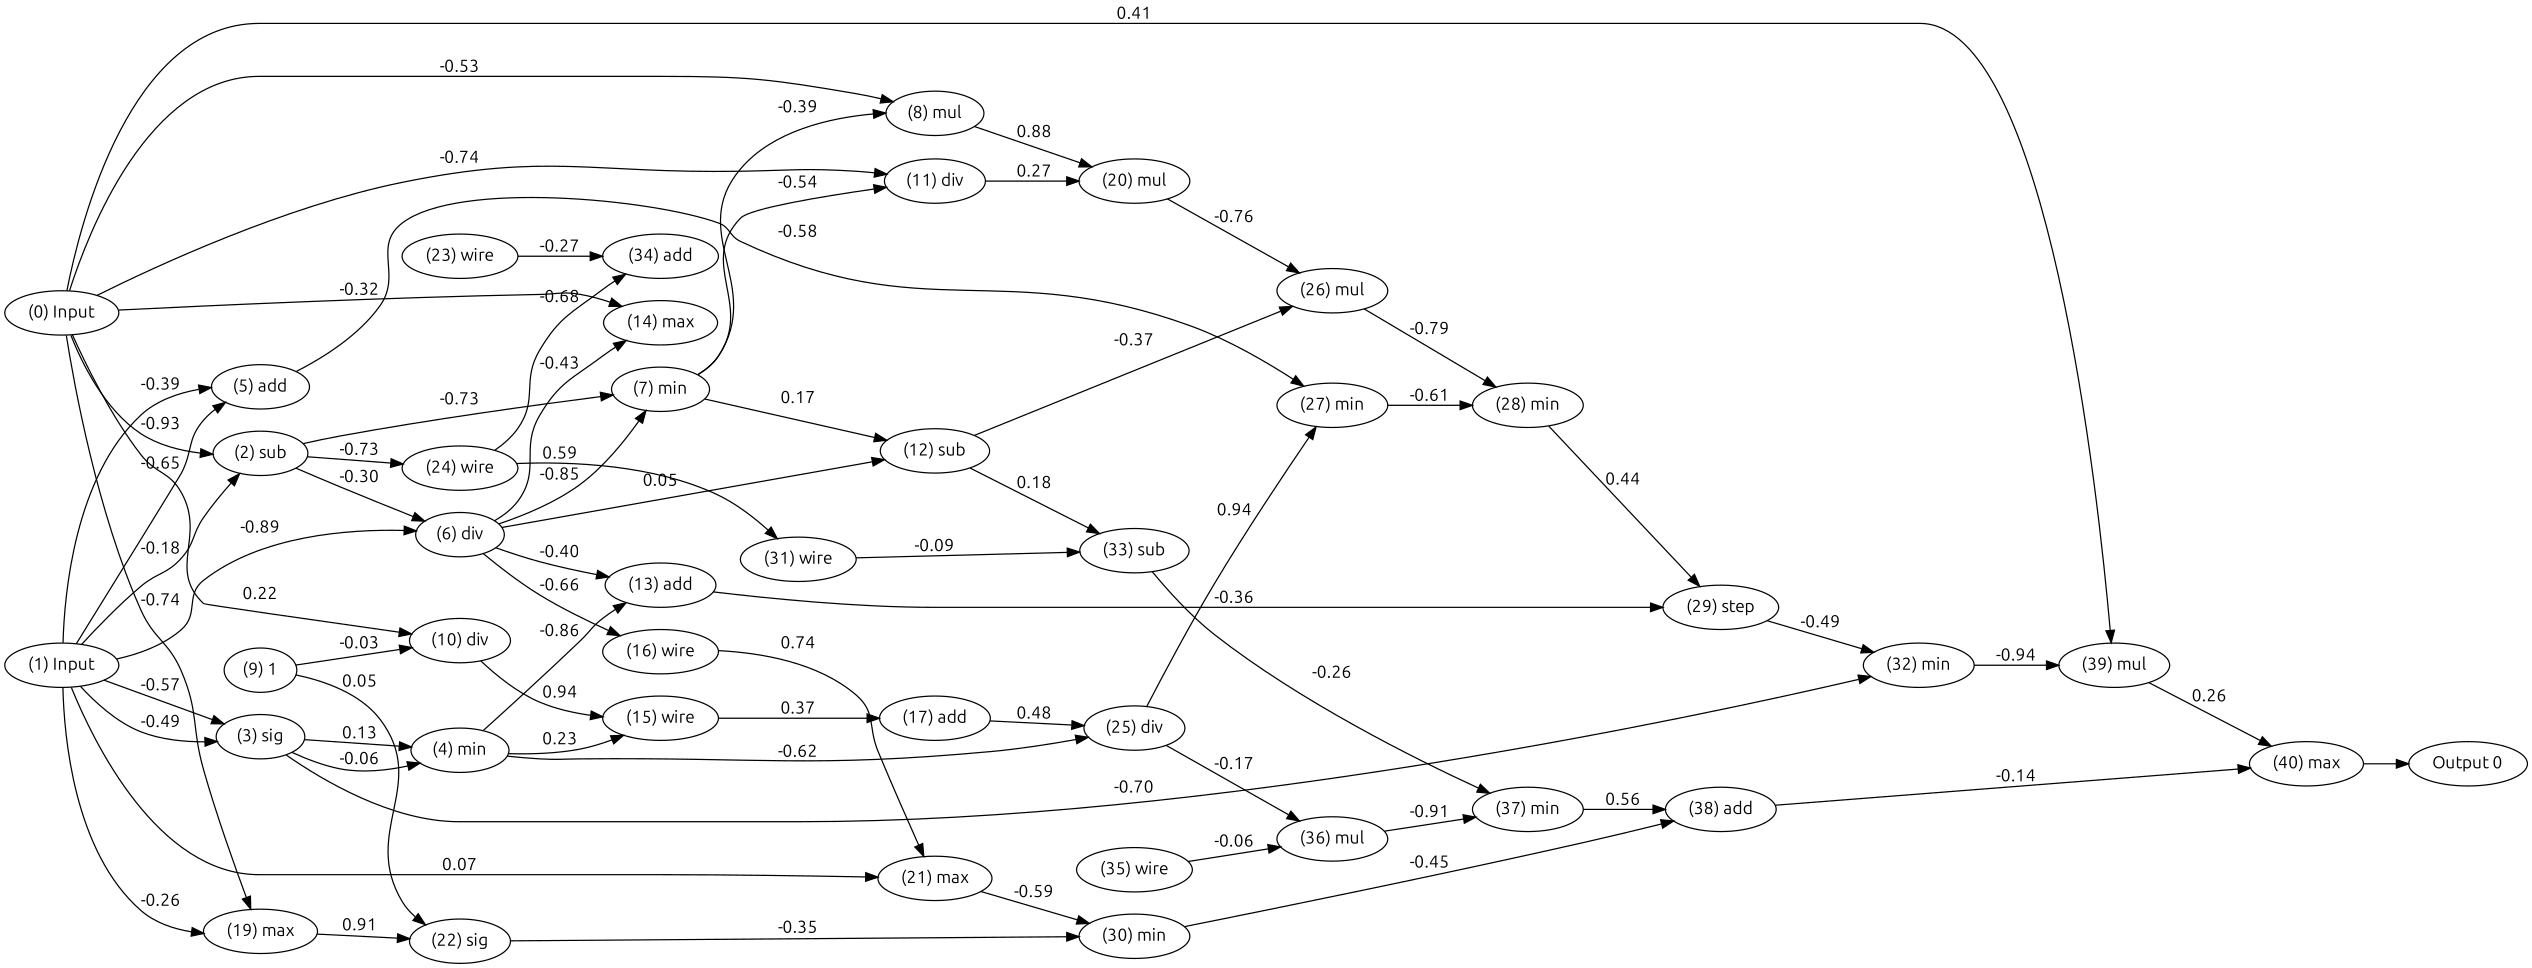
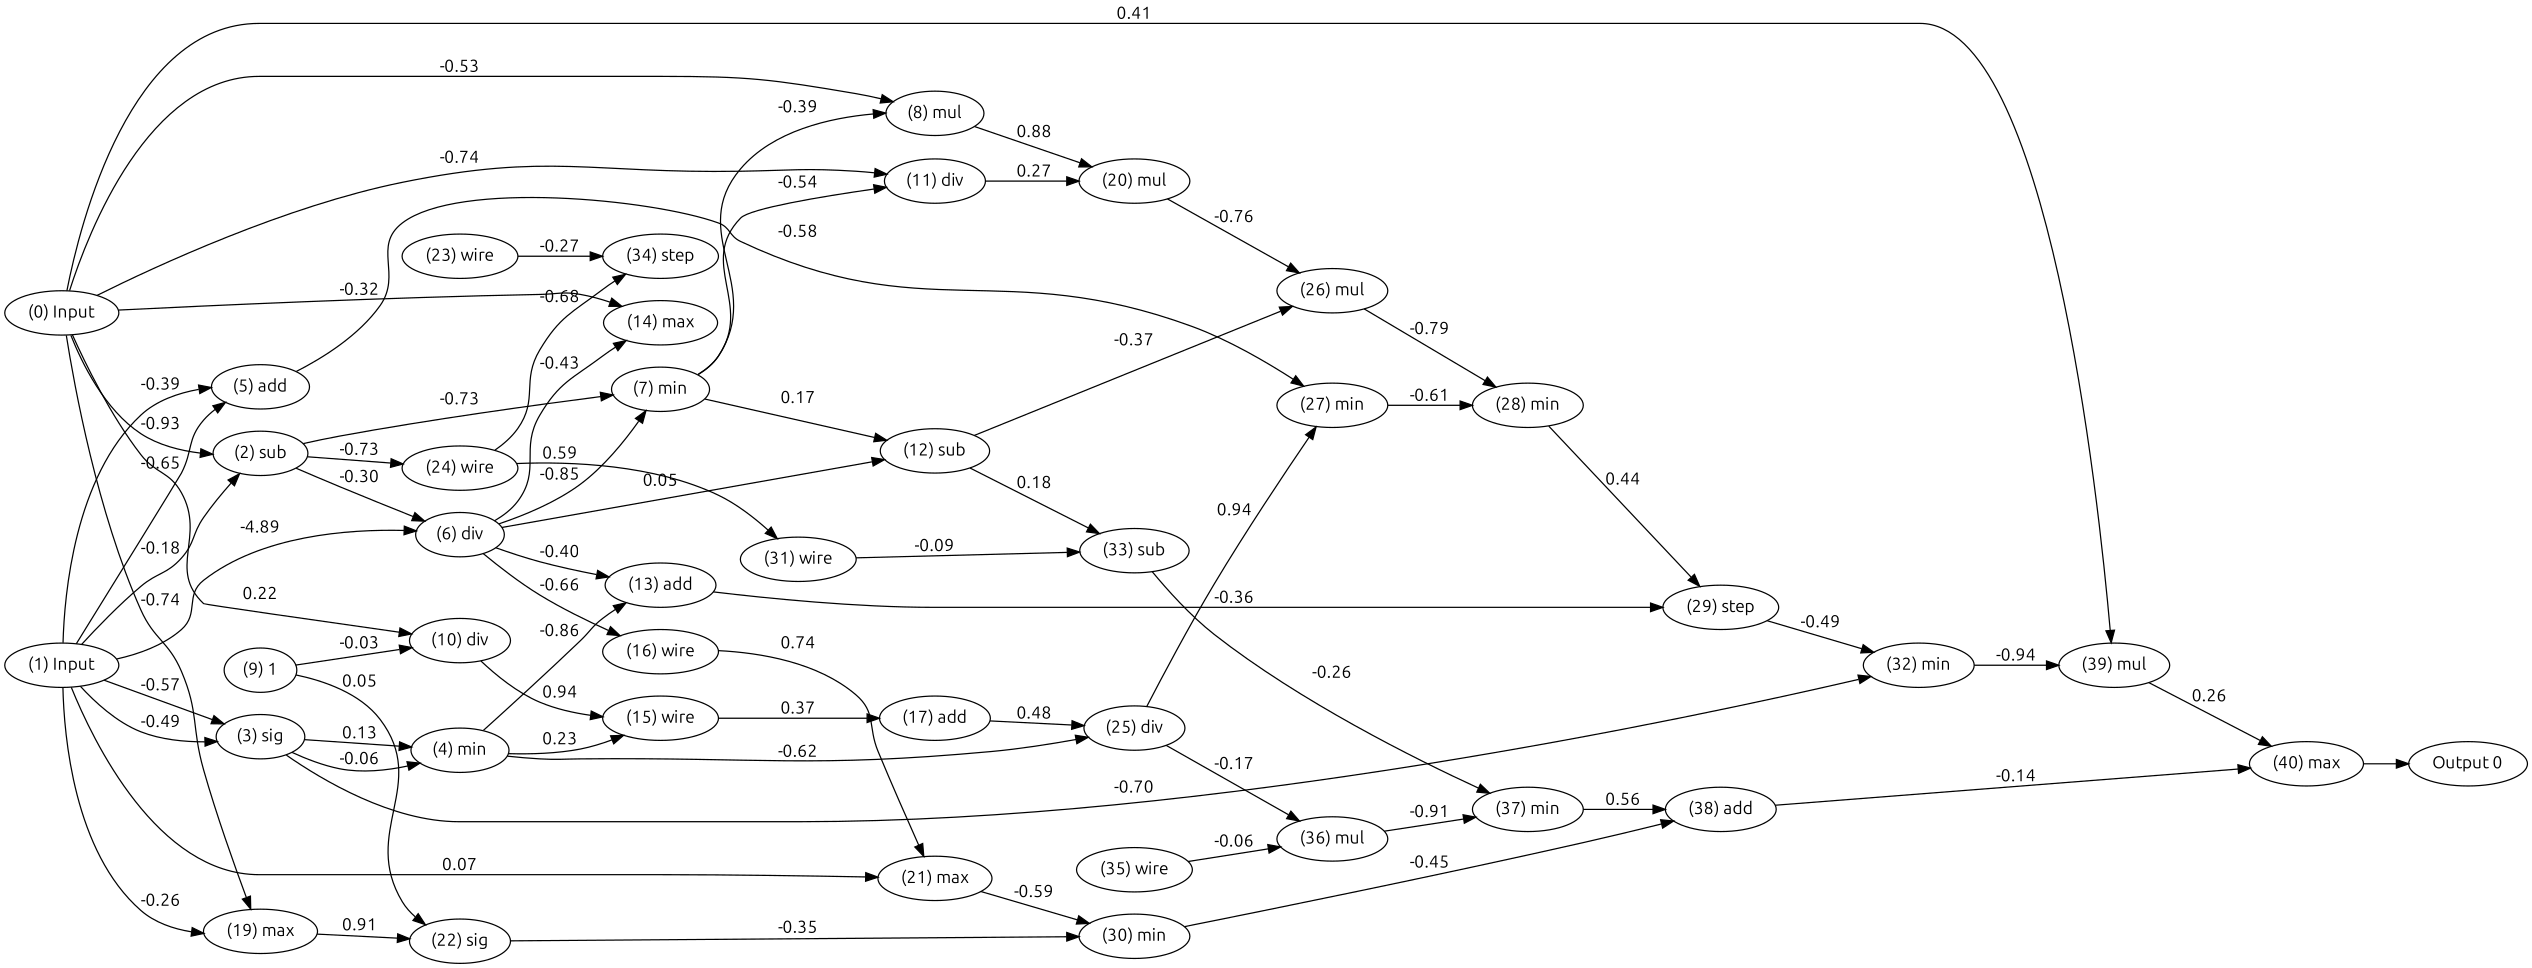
(661, 256) -> (661, 256)
(260, 528) -> (260, 528)
